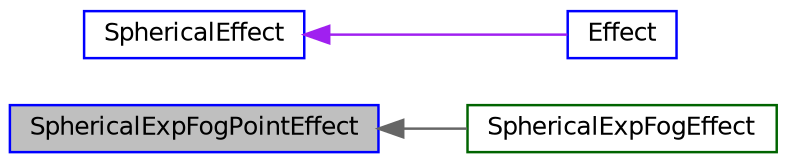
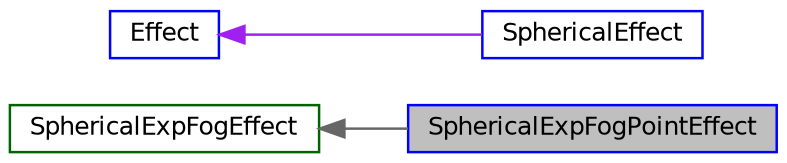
(449, 35) -> (363, 35)
(435, 129) -> (376, 129)
